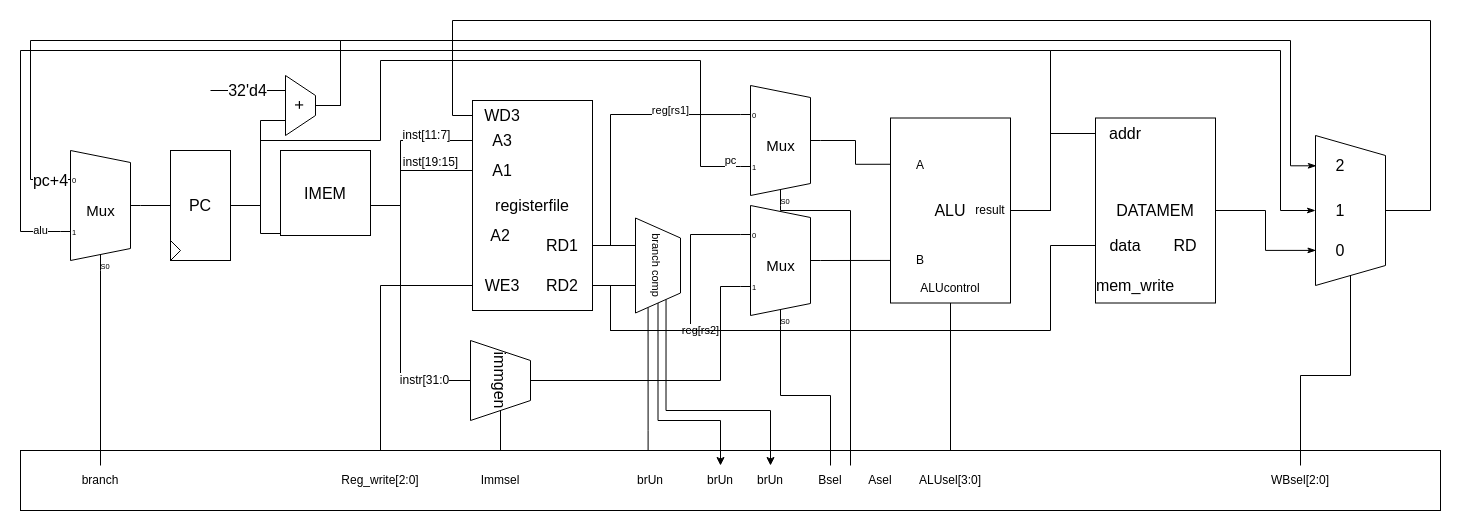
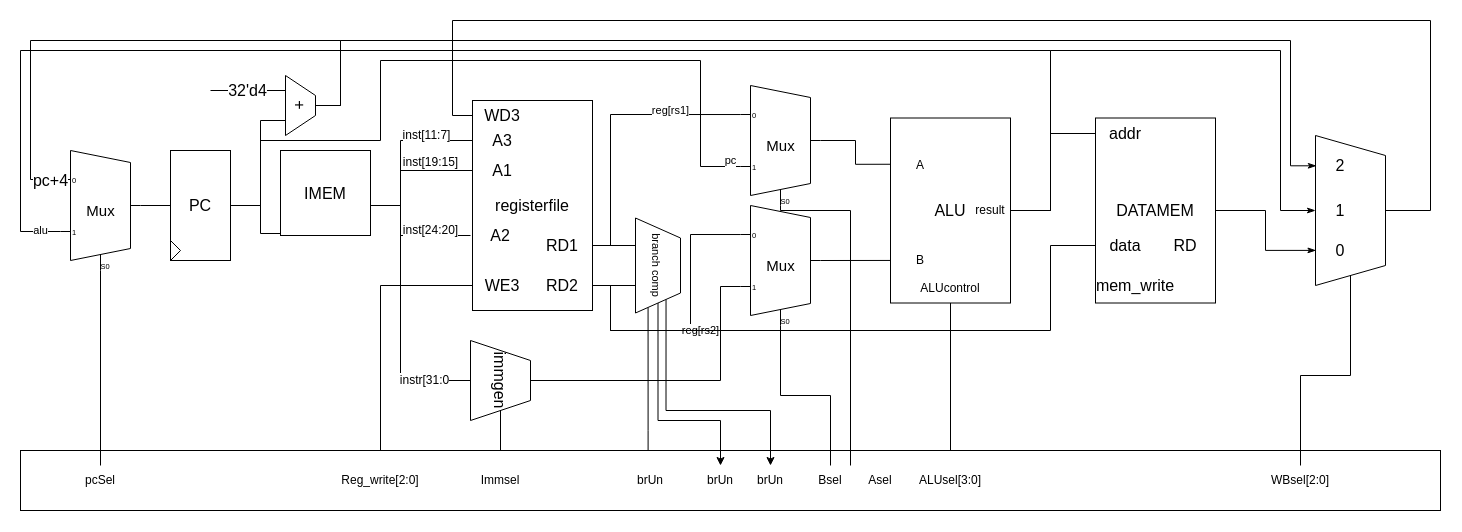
none -> (462, 236)
(101, 481) -> (101, 481)
